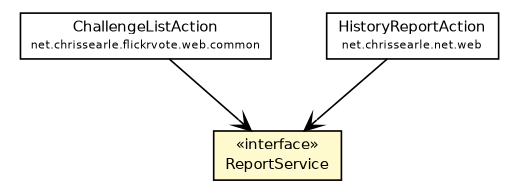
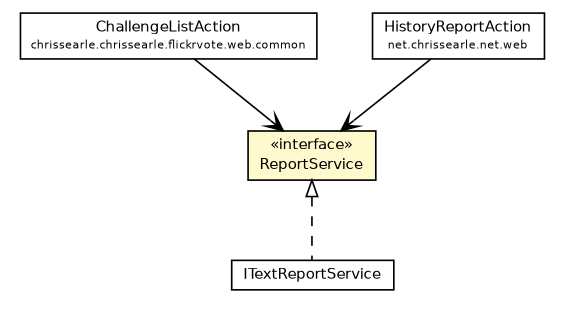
(146, 45) -> (169, 45)
none -> (312, 275)
